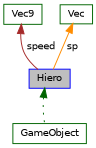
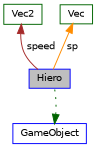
(23, 14) -> (23, 14)
(43, 111) -> (56, 101)
(50, 134) -> (50, 134)
